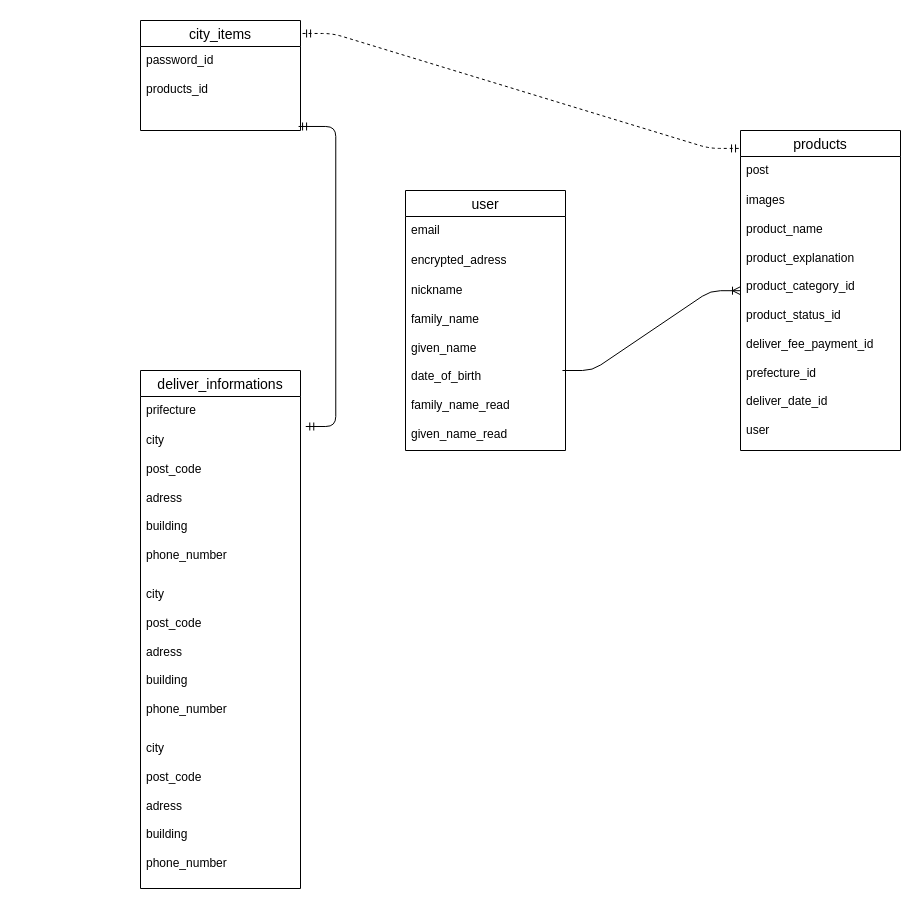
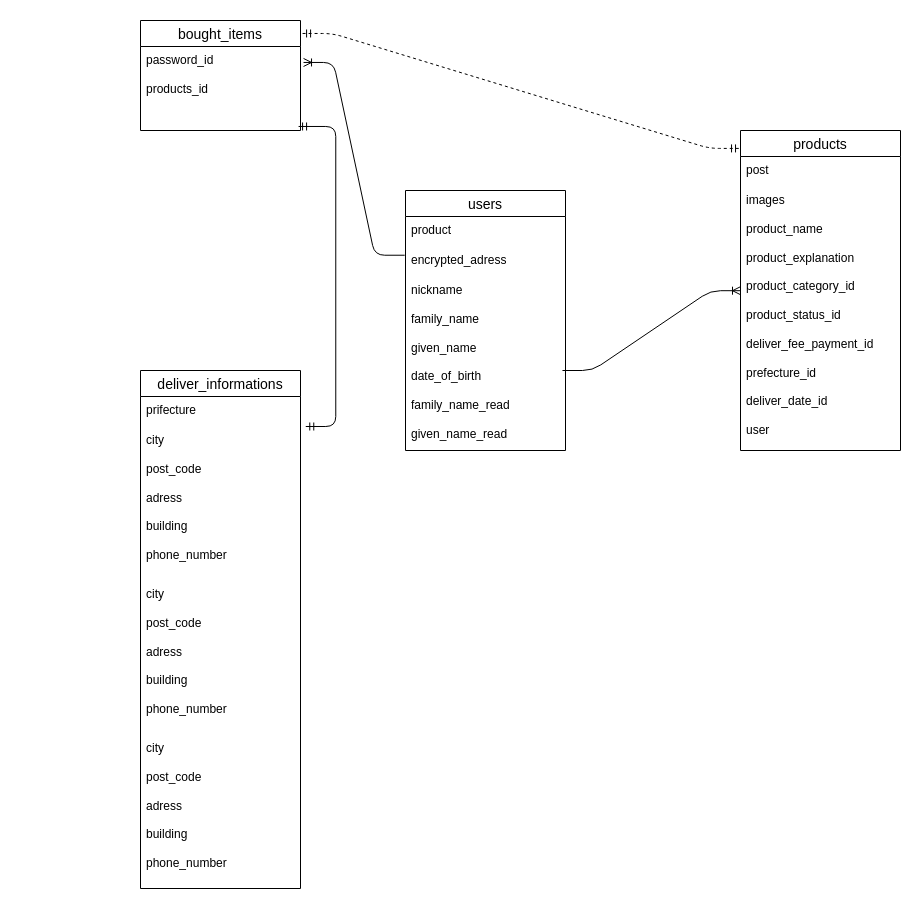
(220, 34) -> (220, 34)
none -> (354, 158)
(485, 204) -> (485, 204)
(425, 231) -> (435, 231)
